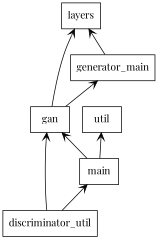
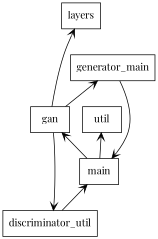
(99, 45) -> (130, 118)
(45, 175) -> (55, 168)
